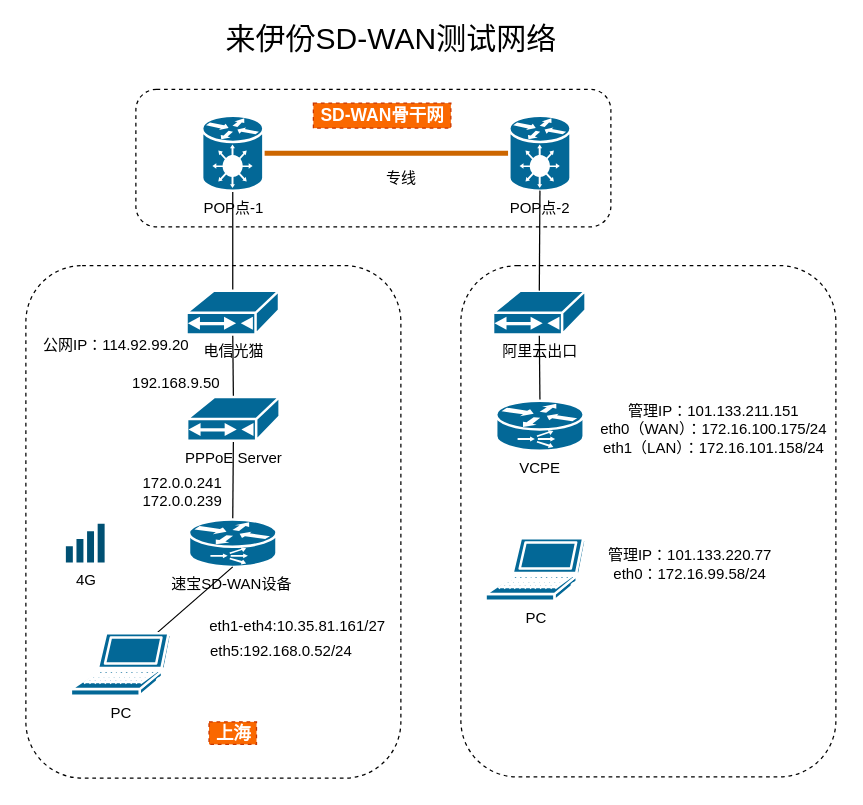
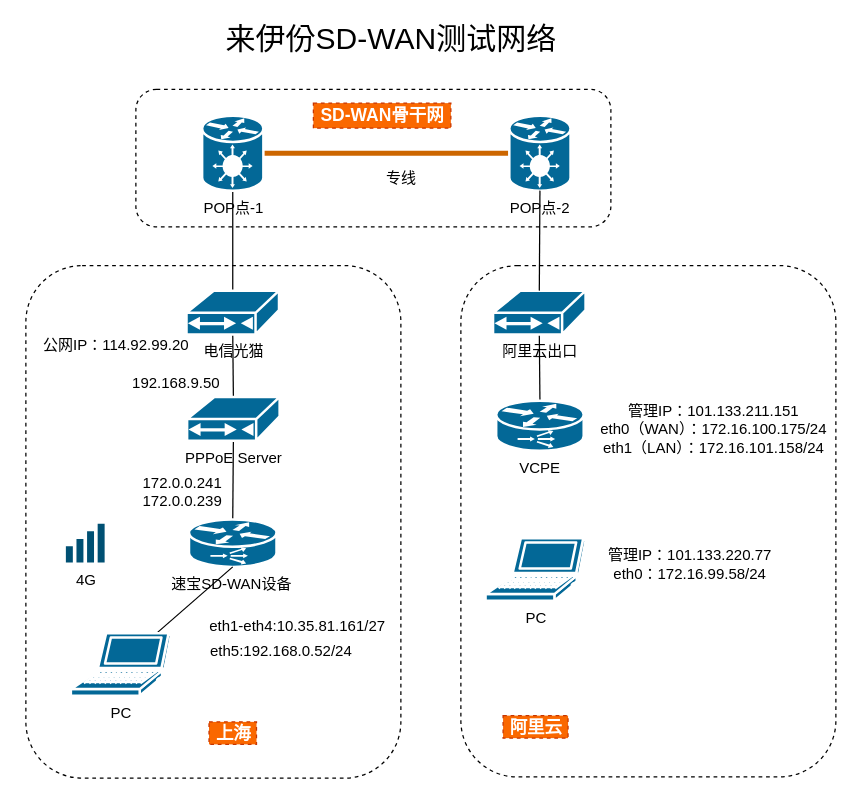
none -> (535, 727)
